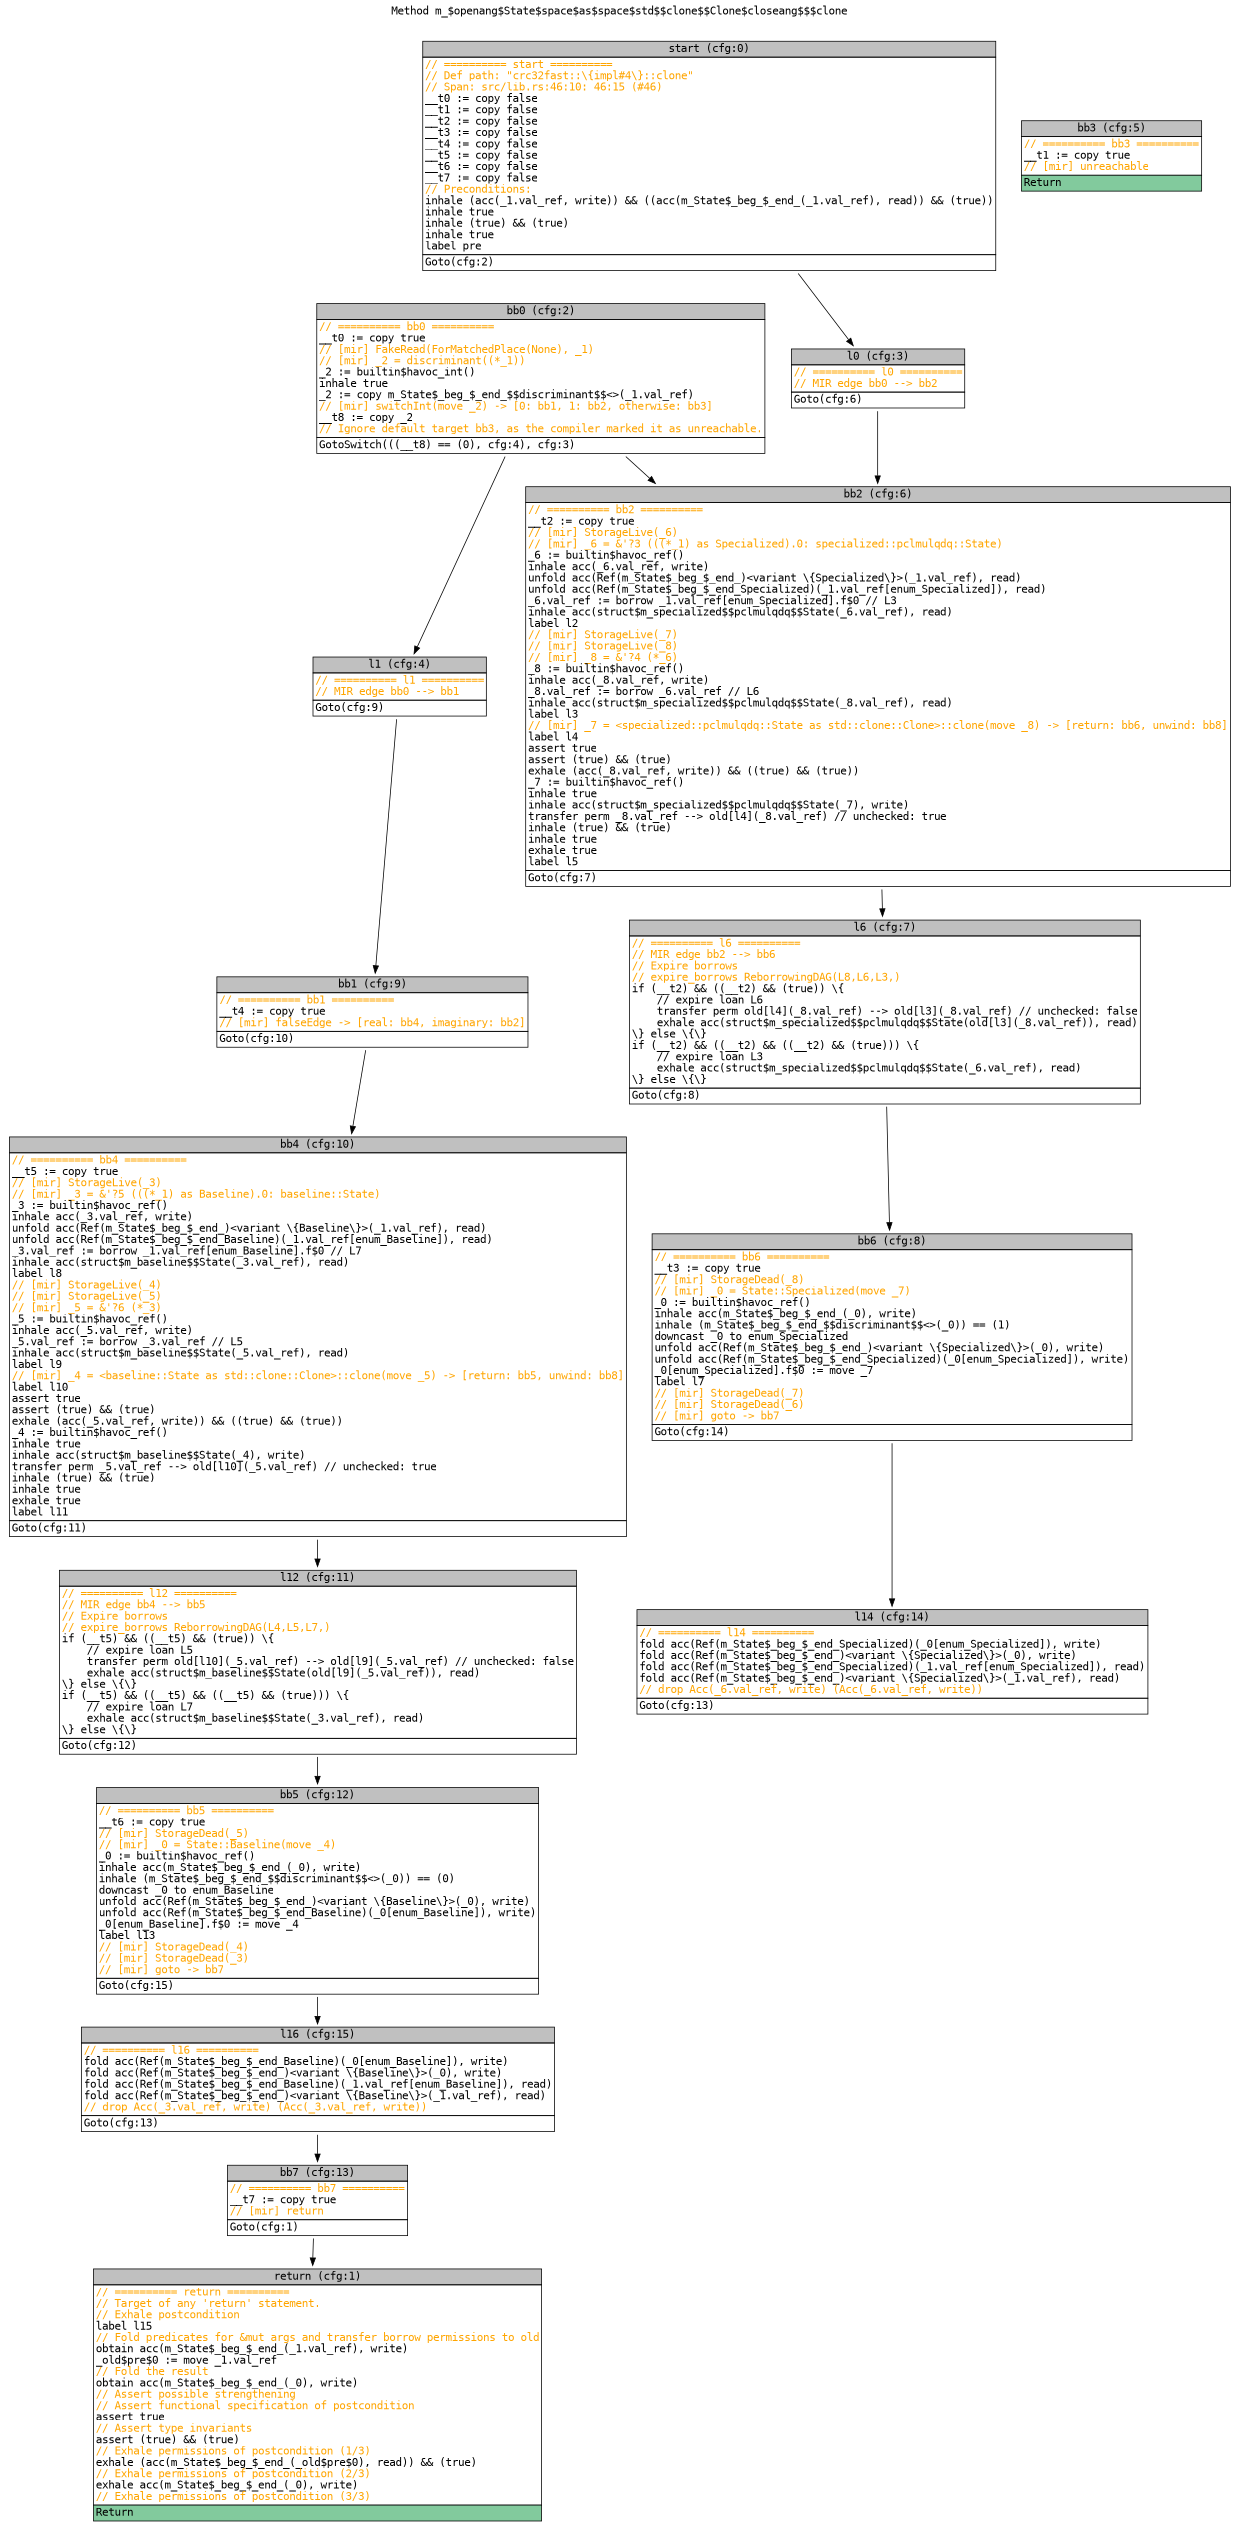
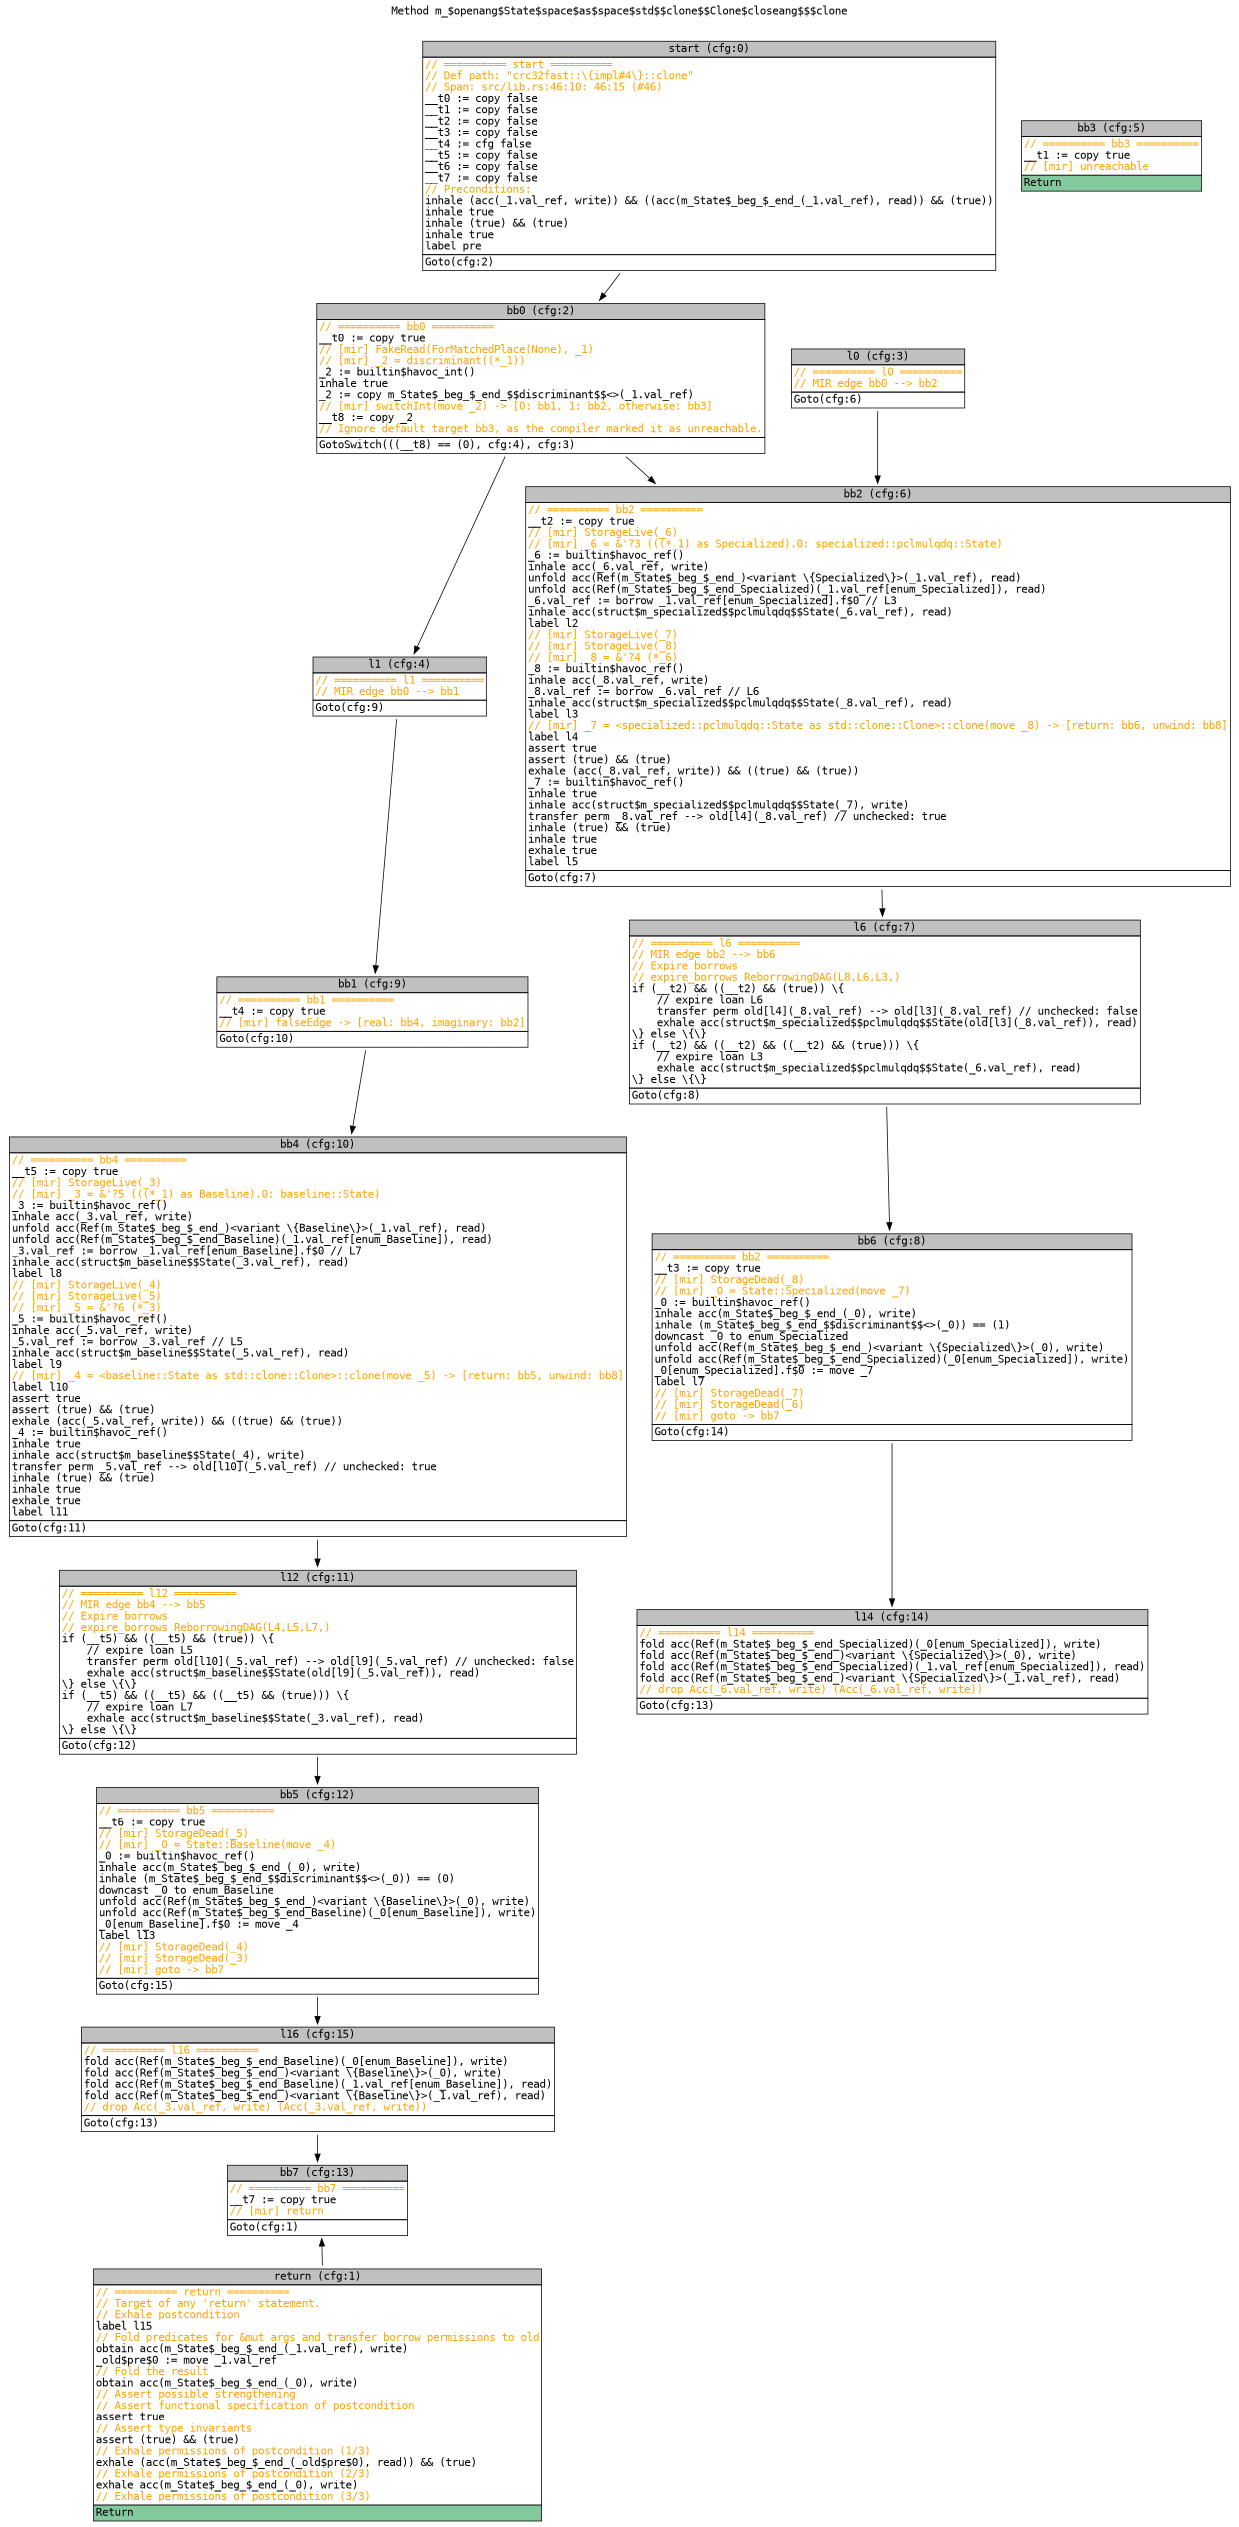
(481, 144) -> (478, 144)
(823, 307) -> (612, 284)
(742, 1257) -> (742, 1257)
(313, 2248) -> (322, 2256)
